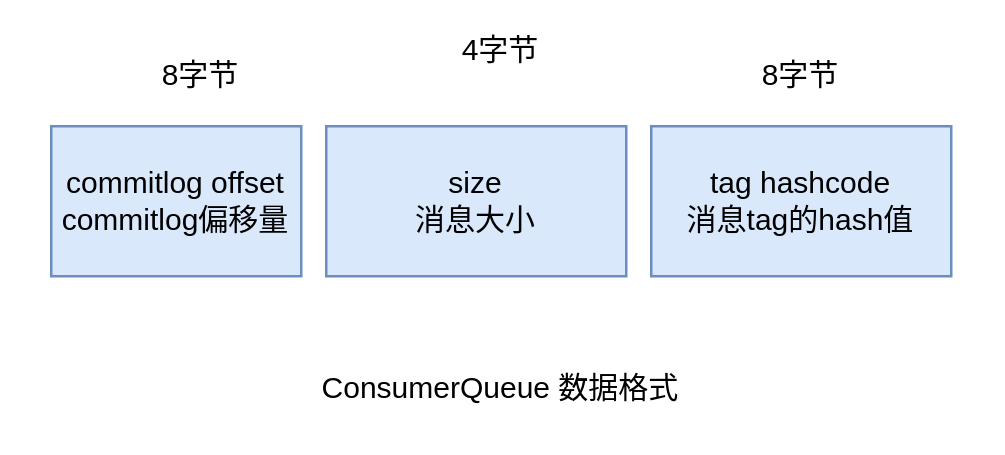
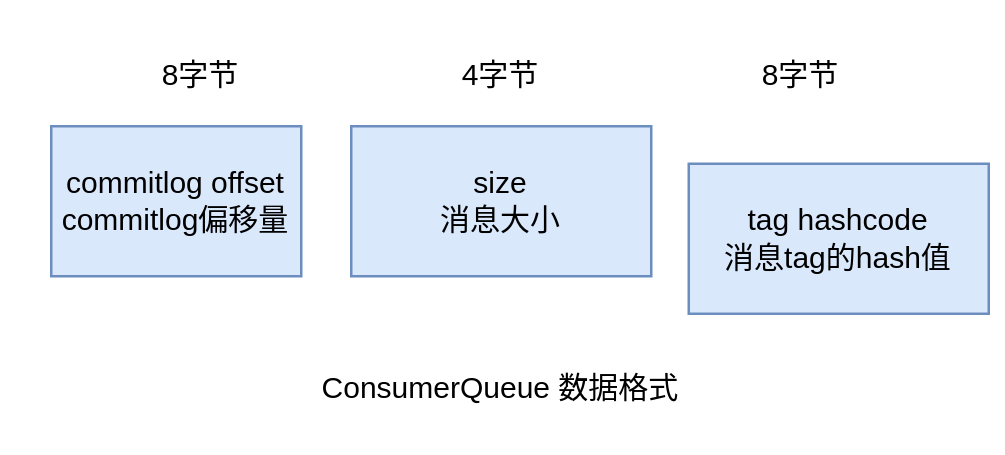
(501, 51) -> (501, 76)
(476, 201) -> (501, 201)
(801, 201) -> (839, 239)
